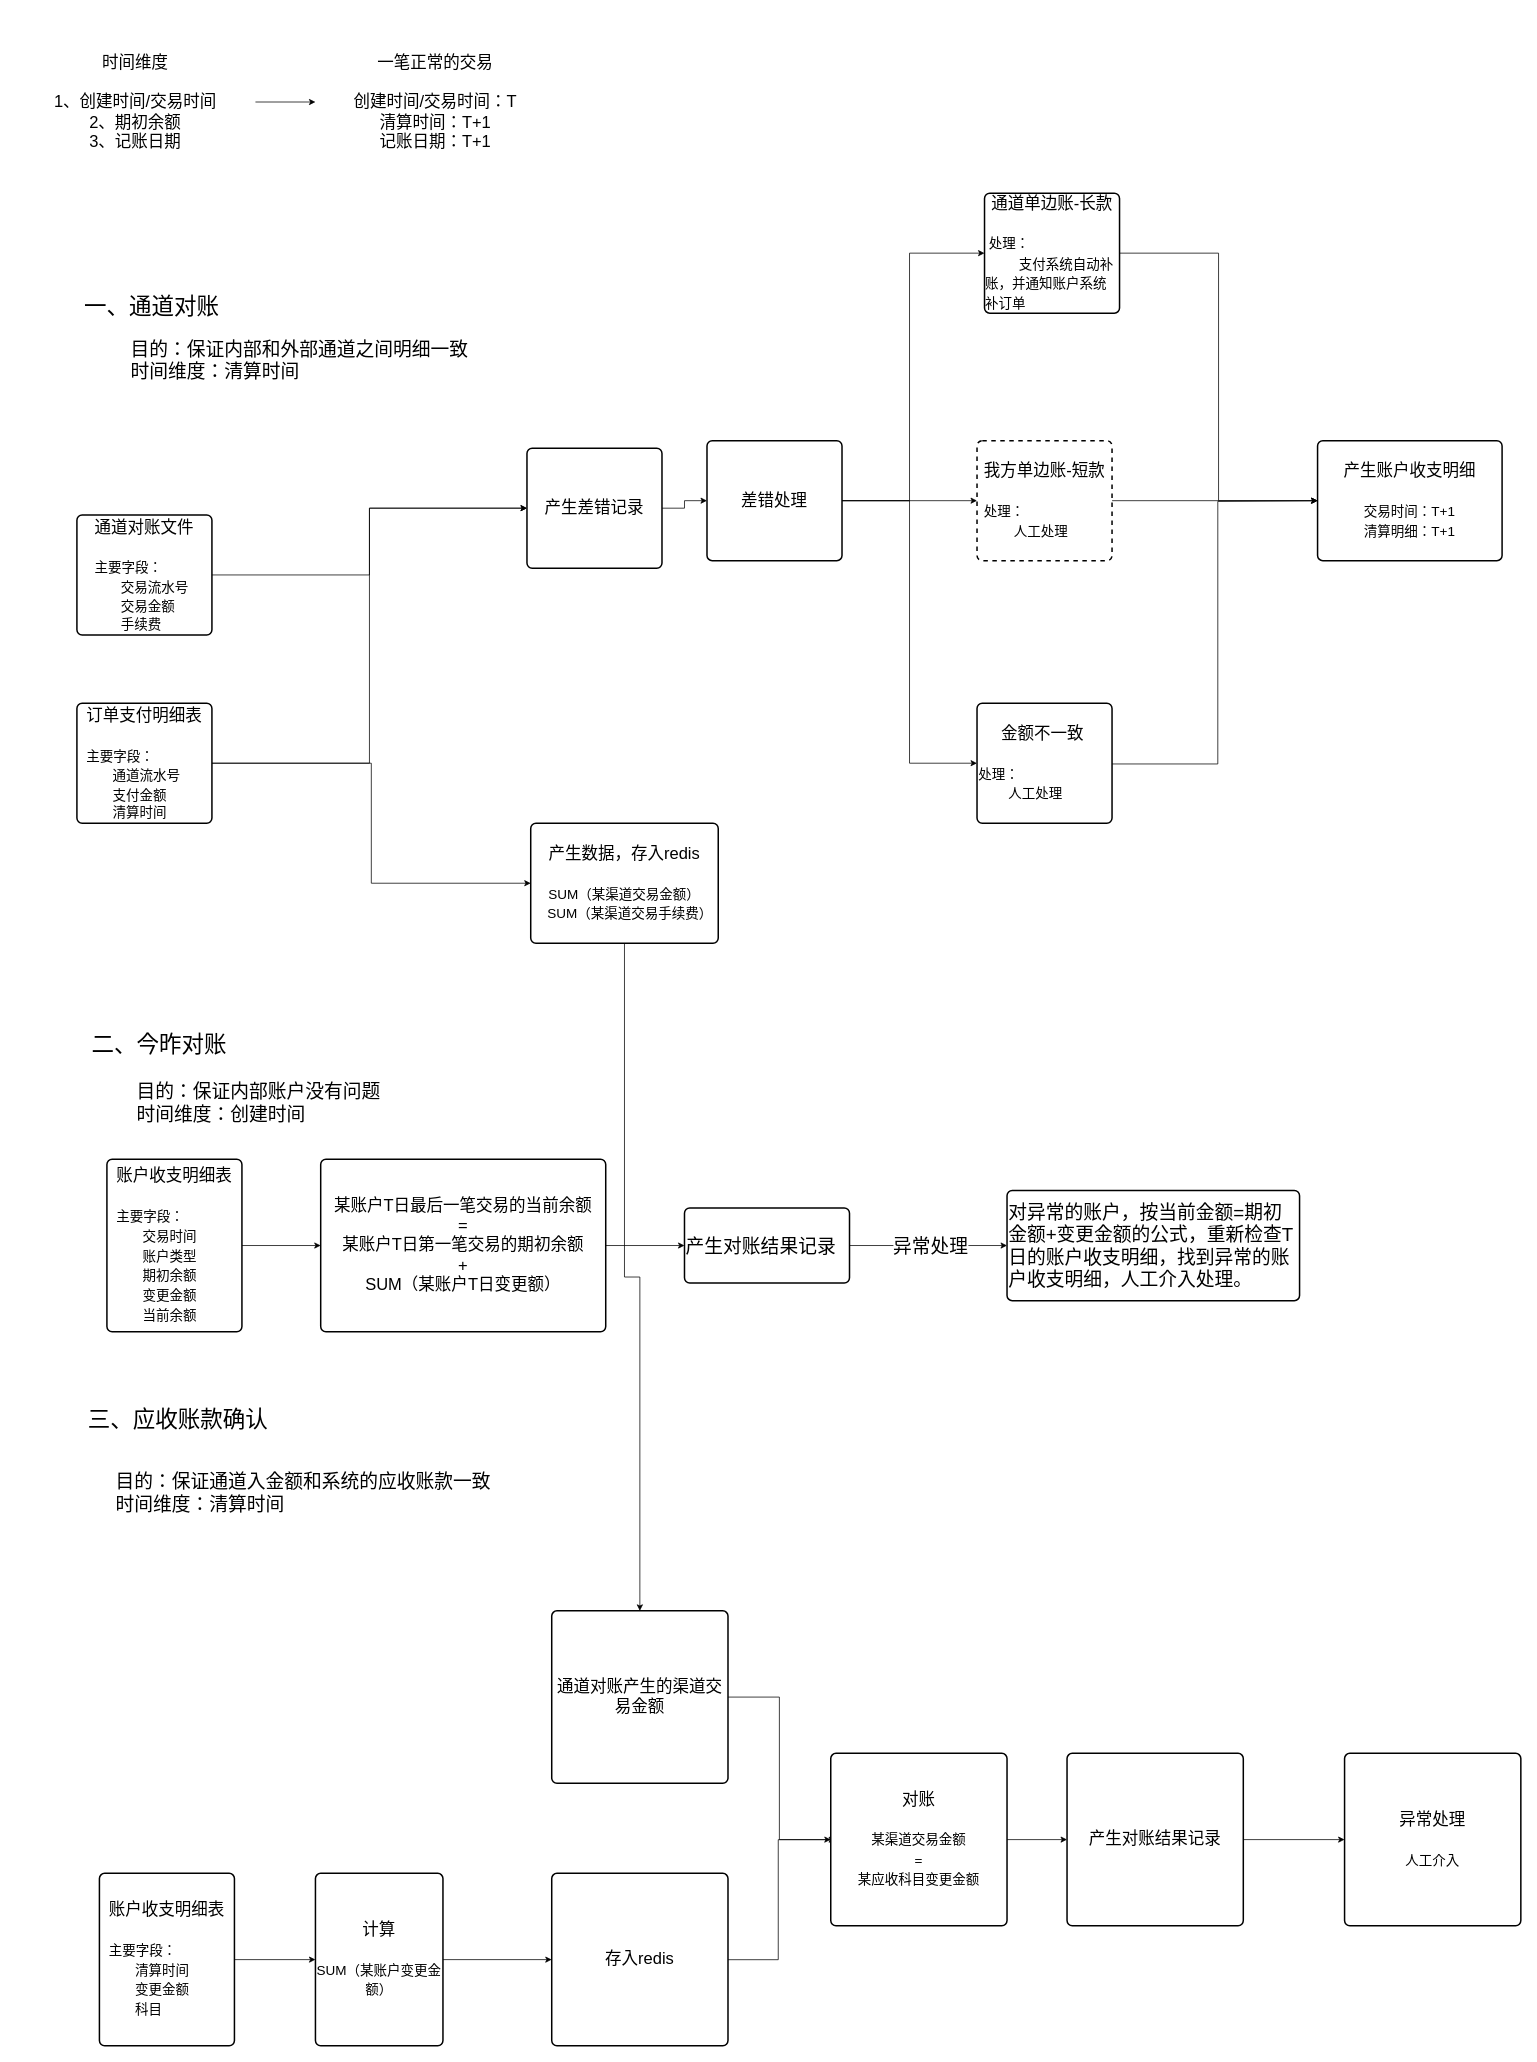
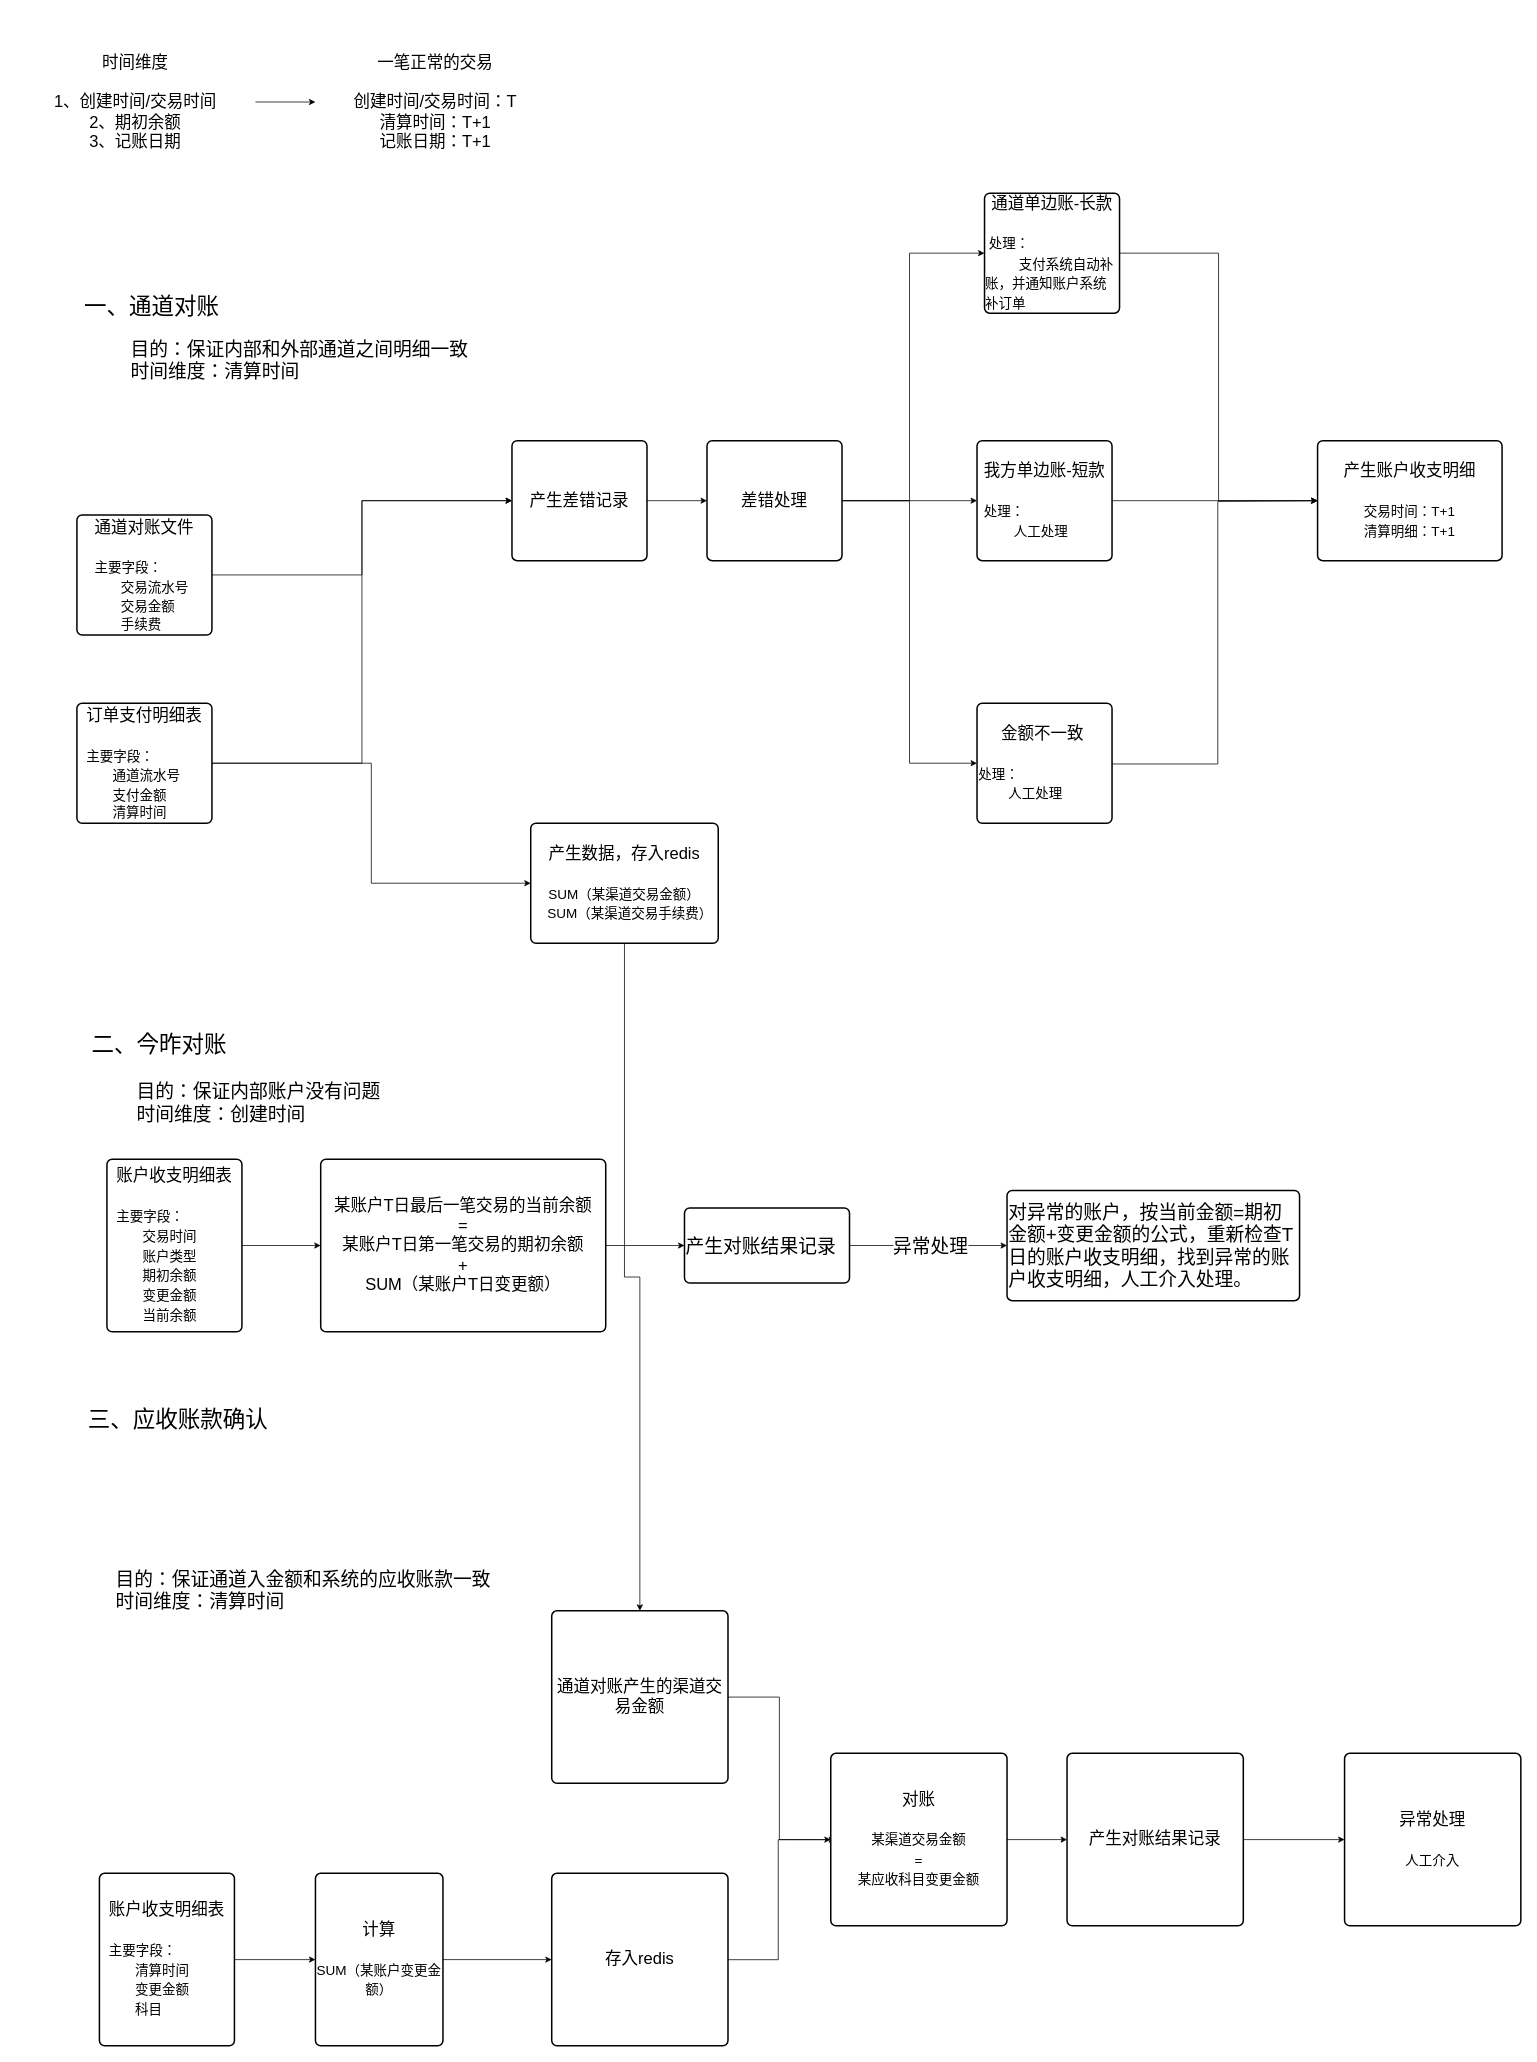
(1044, 501) -> (1044, 501)
(594, 508) -> (579, 501)
(309, 1491) -> (309, 1588)
